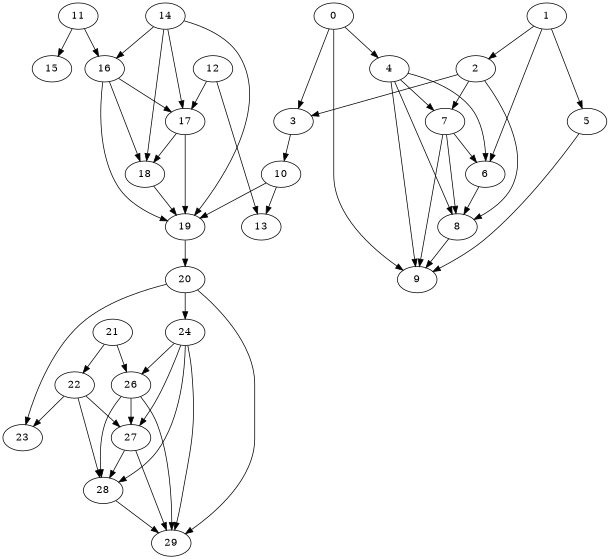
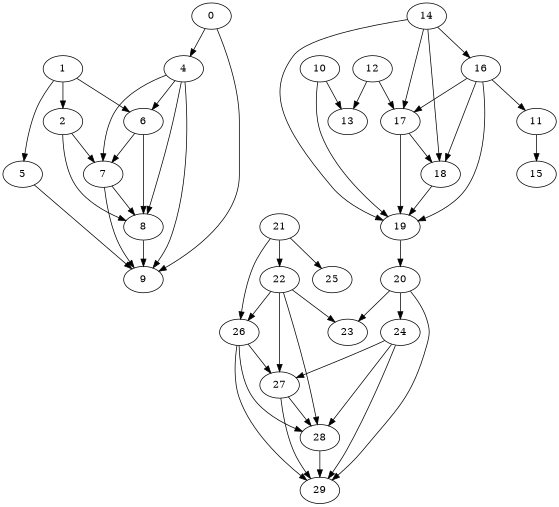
(90, 39) -> (506, 93)
(294, 122) -> none
(463, 145) -> (126, 145)
none -> (332, 280)
(161, 356) -> (262, 303)
